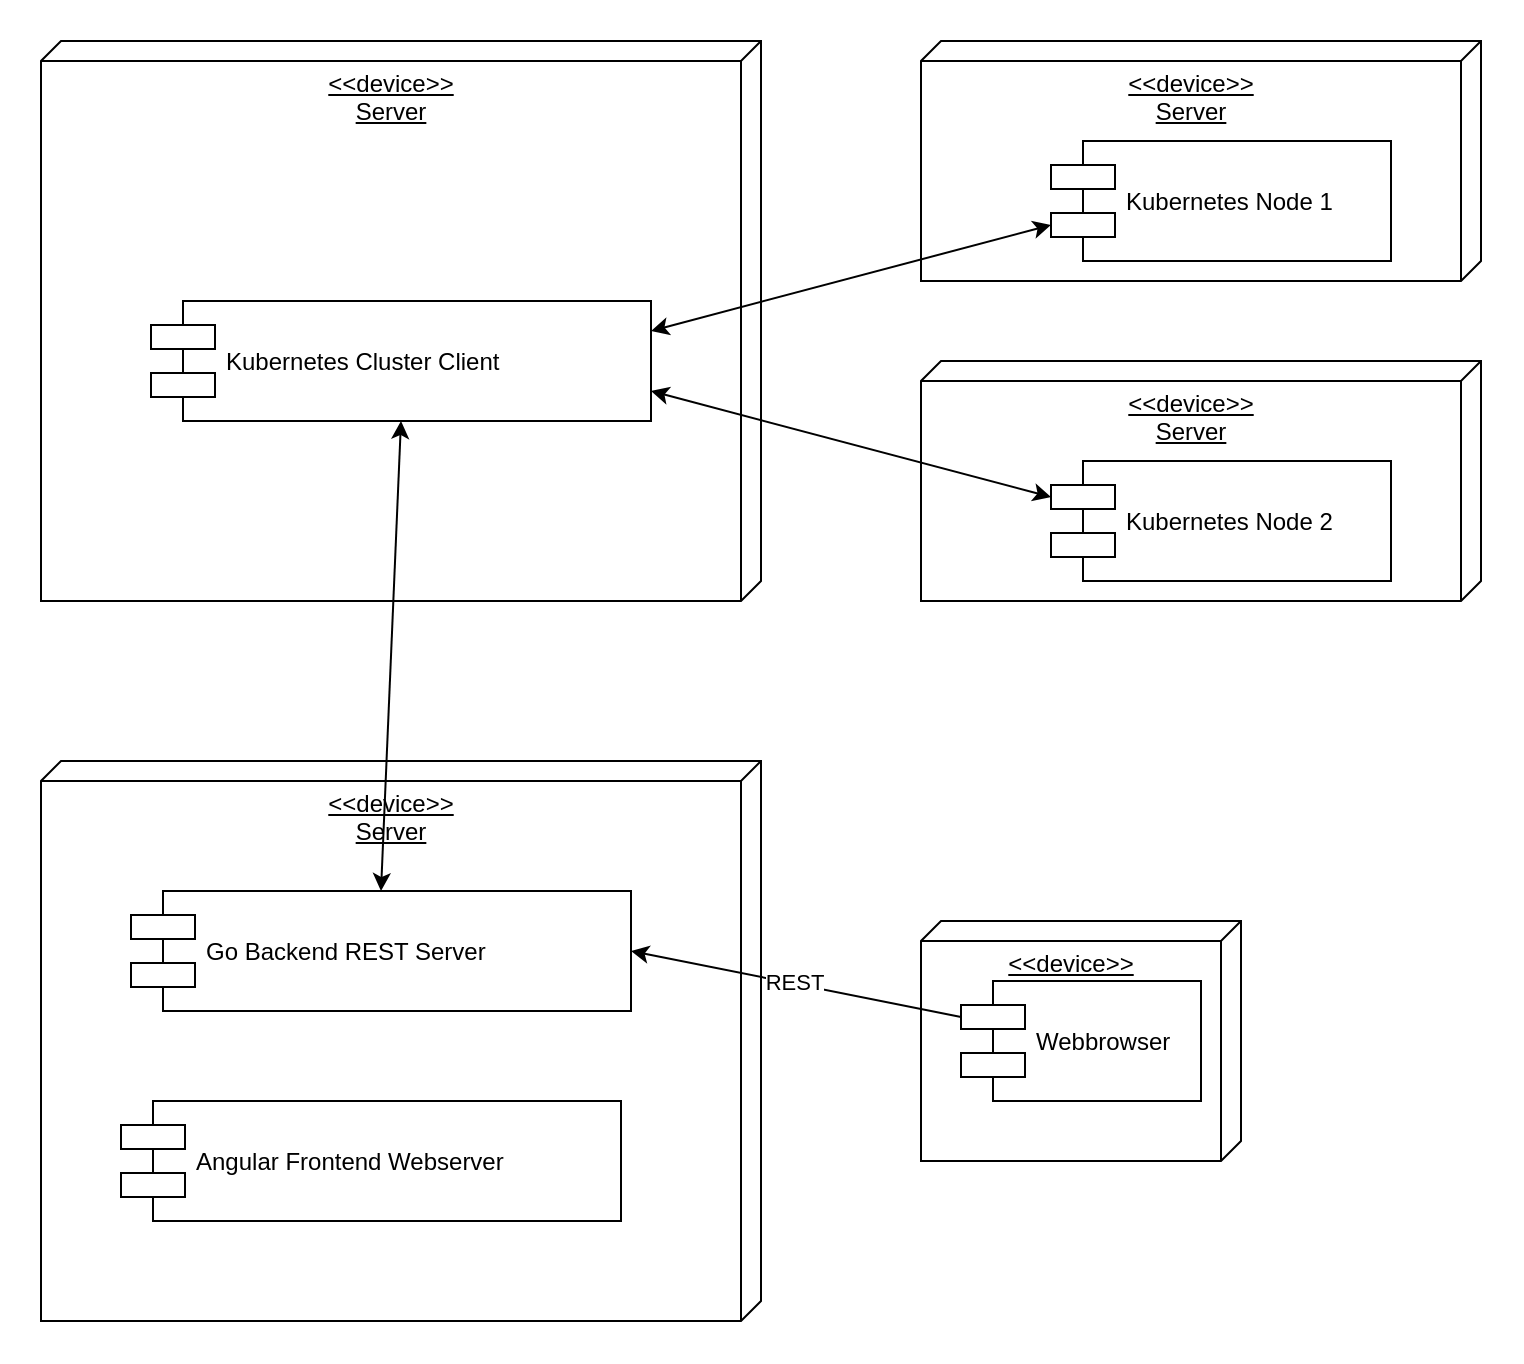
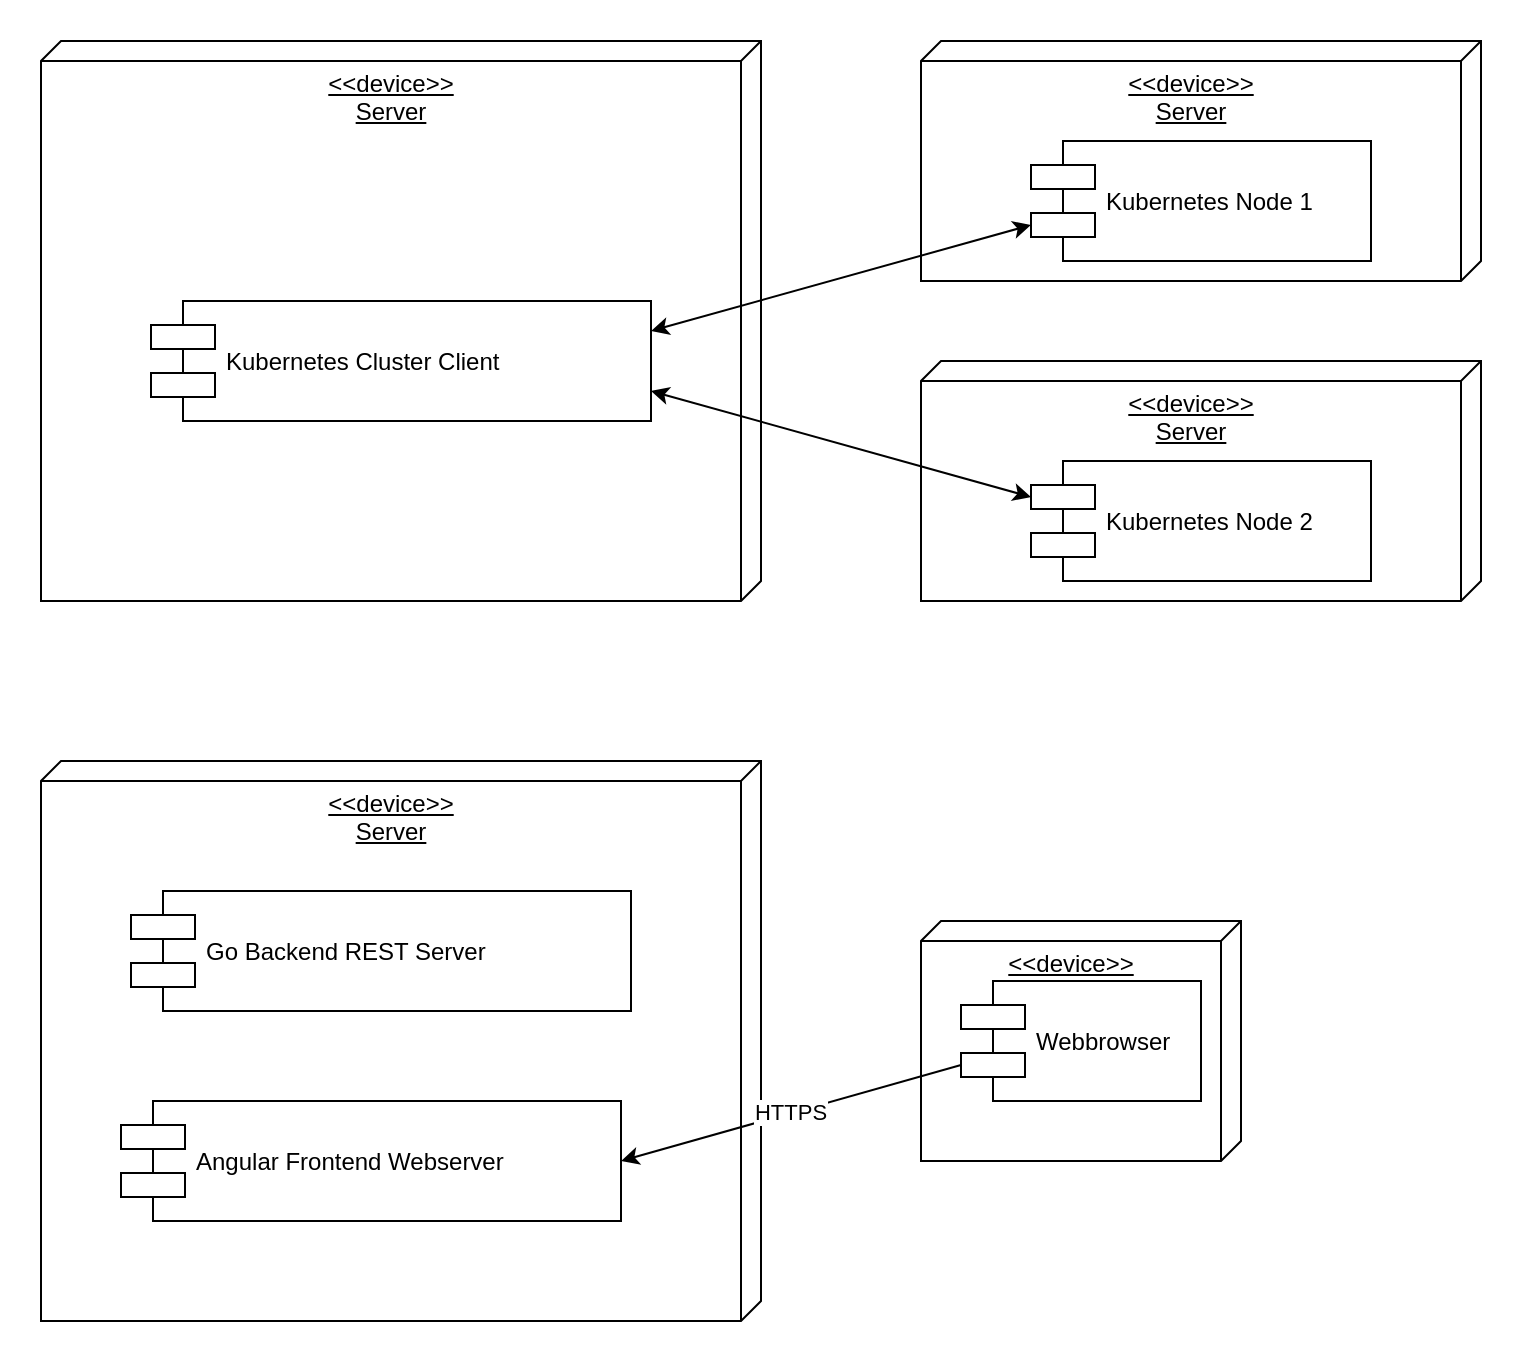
(1221, 201) -> (1201, 201)
(1221, 521) -> (1201, 521)
(391, 656) -> none
(1072, 980) -> (1072, 980)
(801, 985) -> none
none -> (874, 1089)
